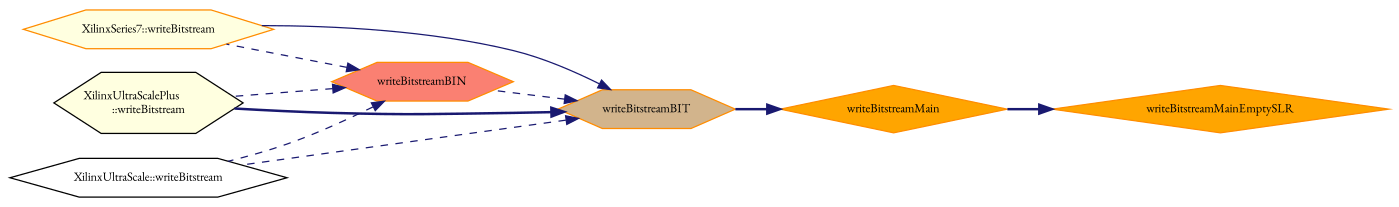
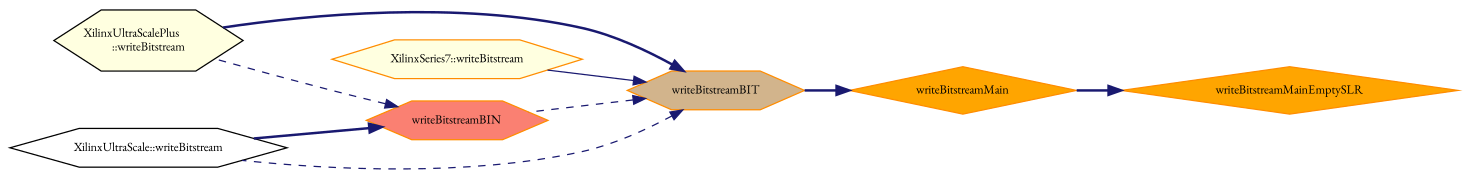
(287, 56) -> none
(302, 138) -> (312, 133)
